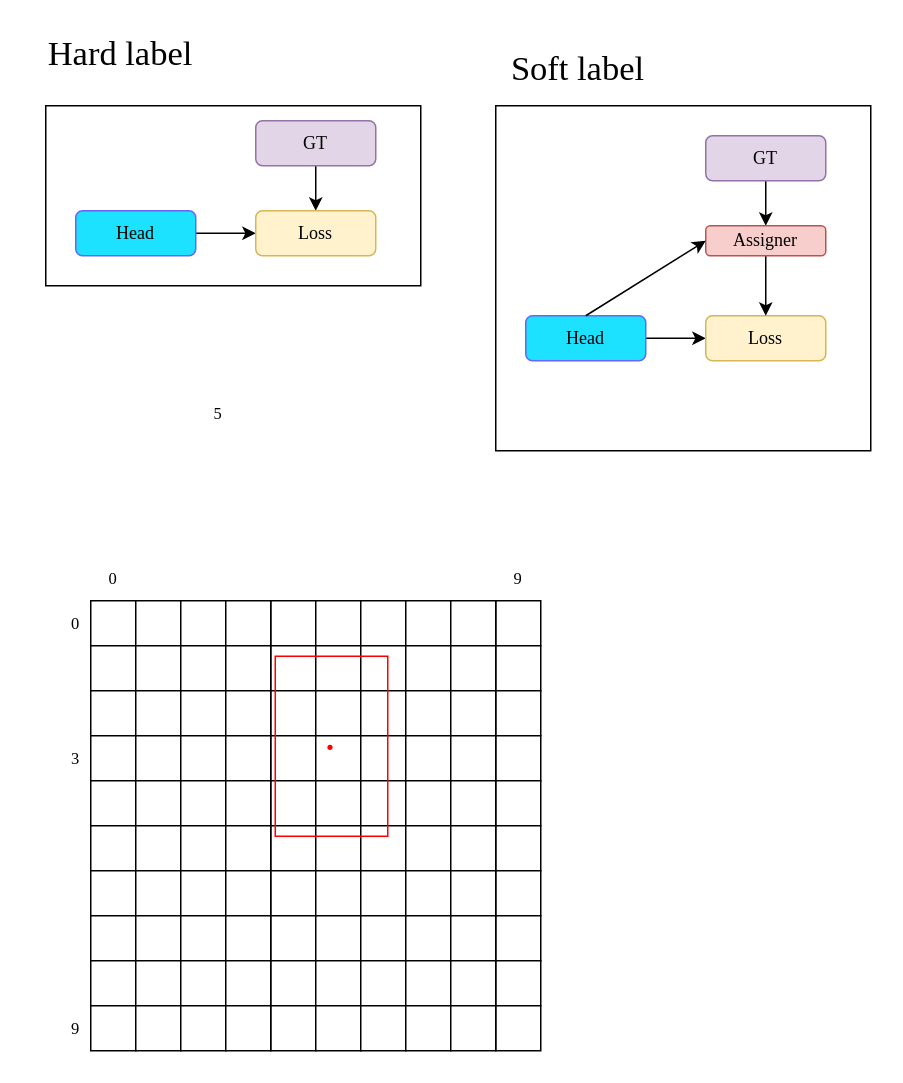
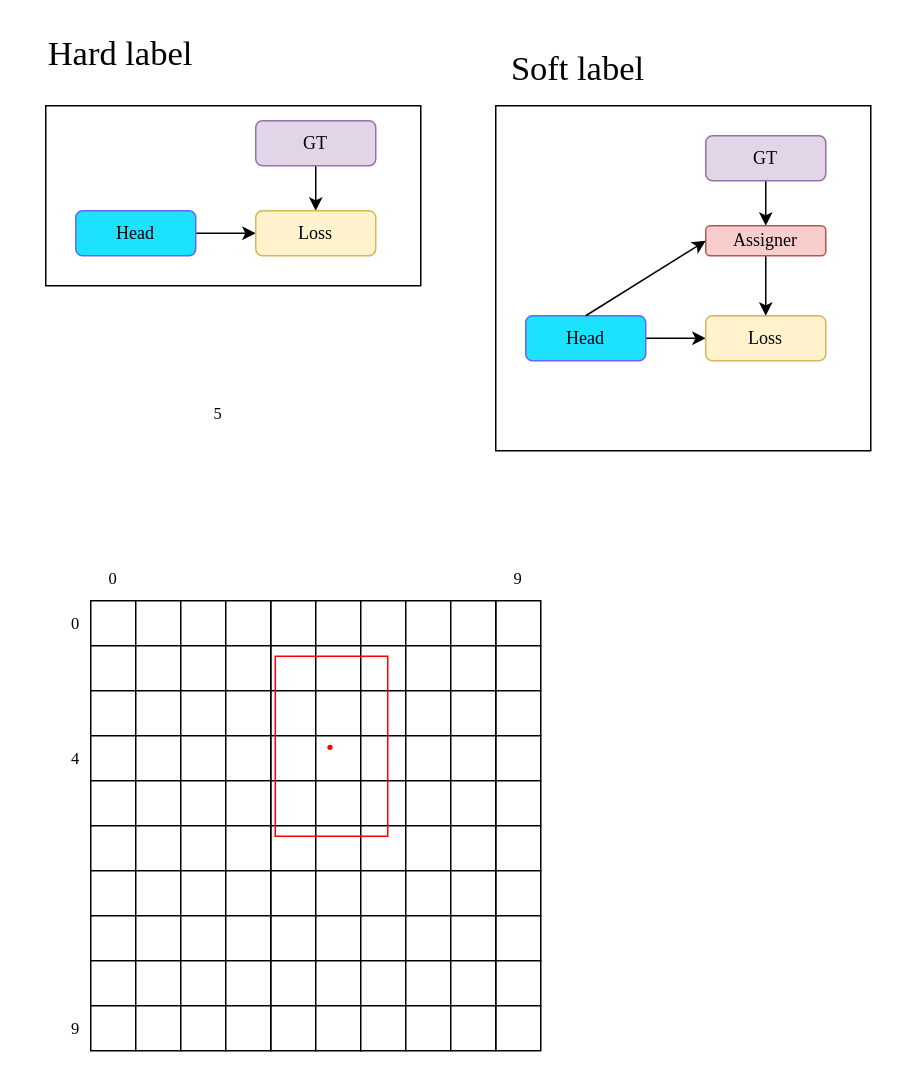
(76, 758) -> (76, 758)
